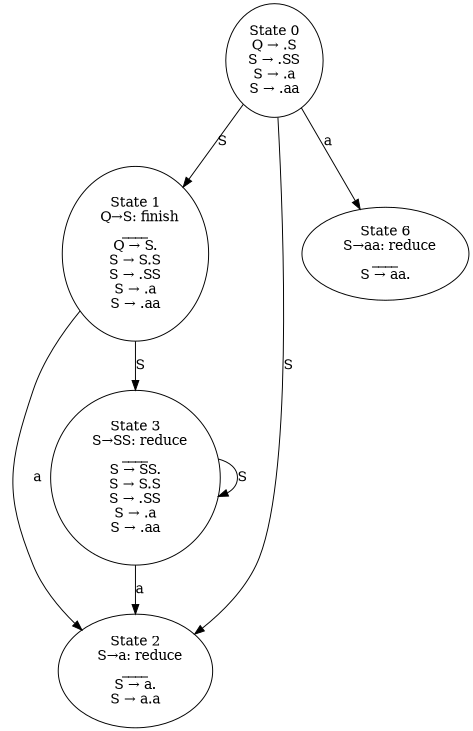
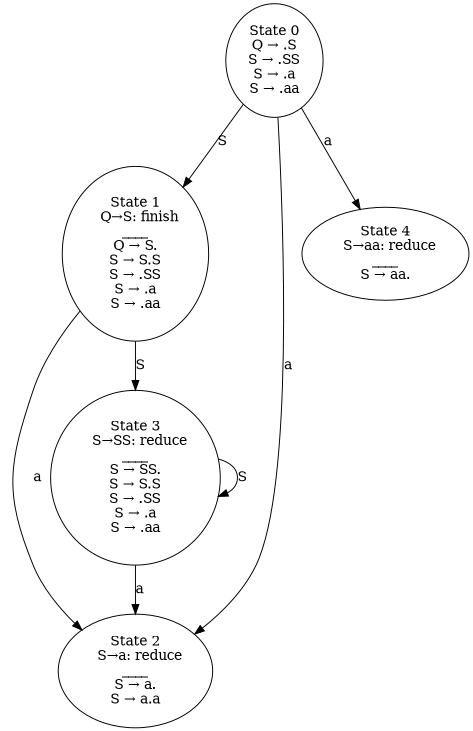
(385, 254) -> (385, 254)
(288, 366) -> (288, 366)
